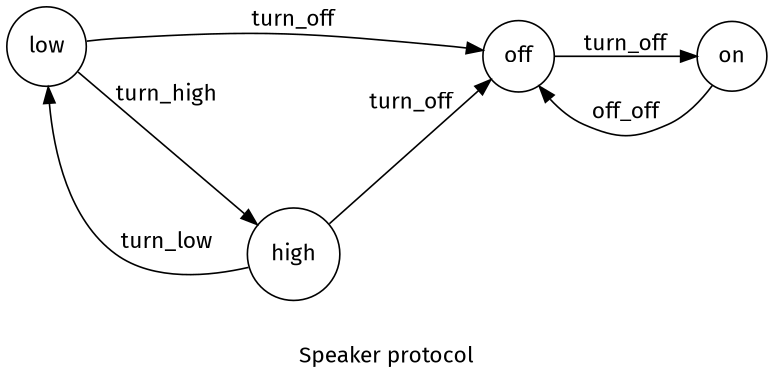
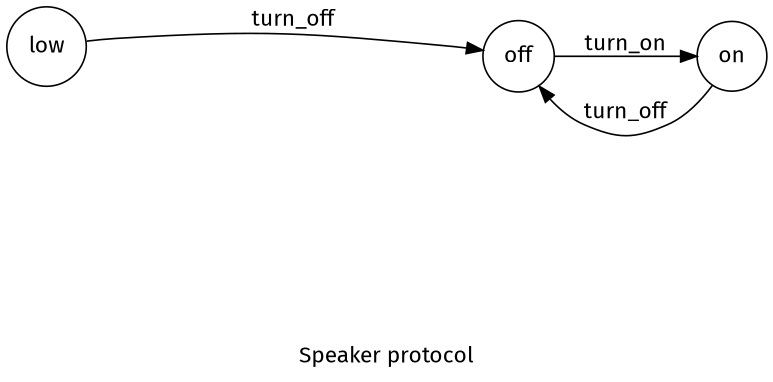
(626, 44) -> (626, 44)
(626, 112) -> (626, 112)
(294, 254) -> none
